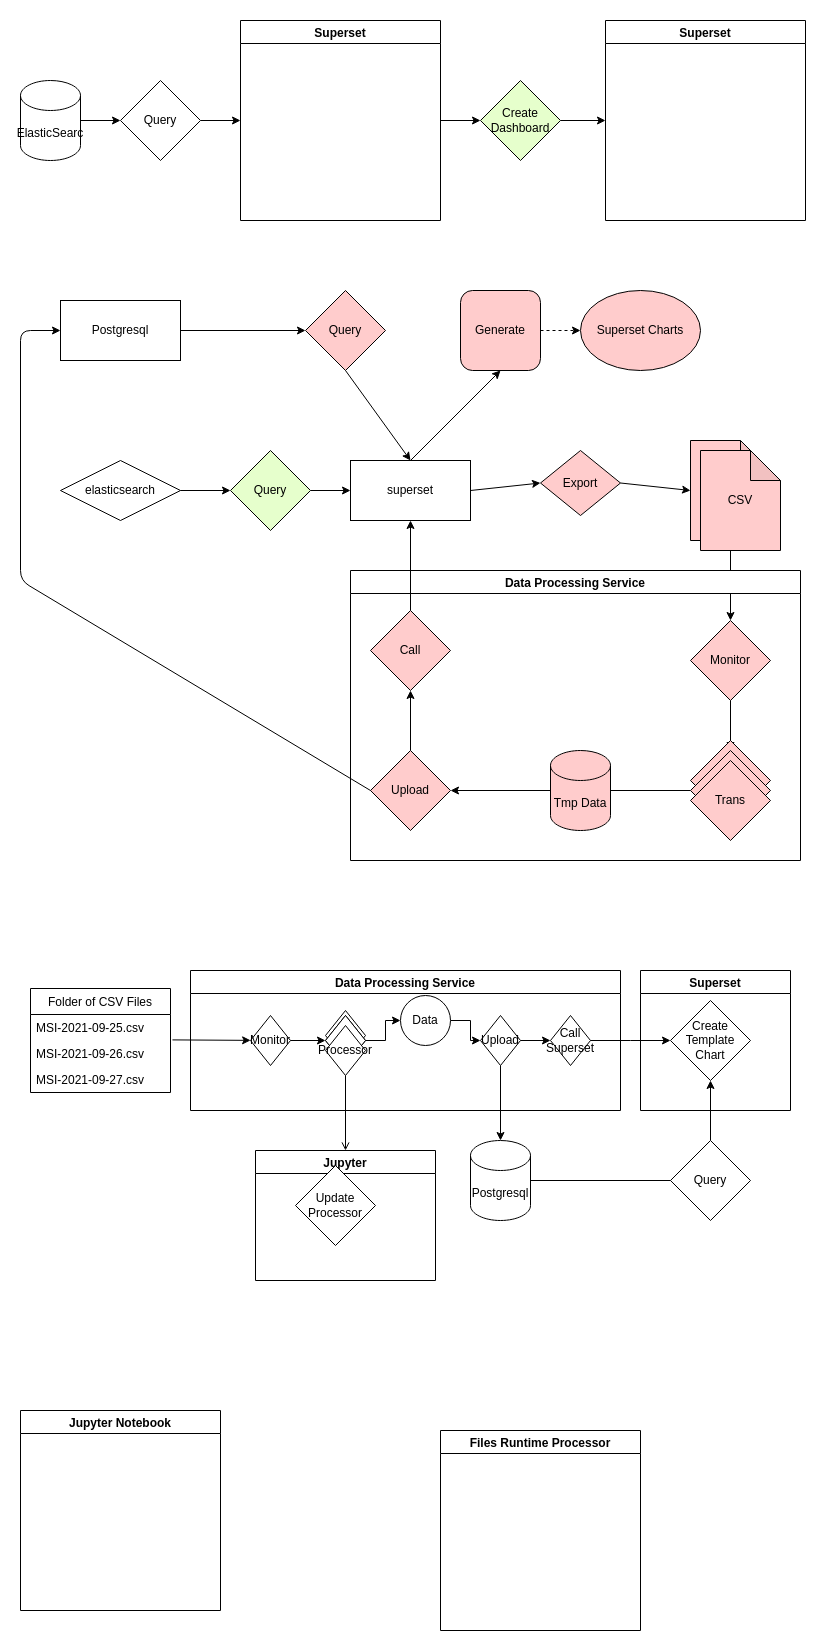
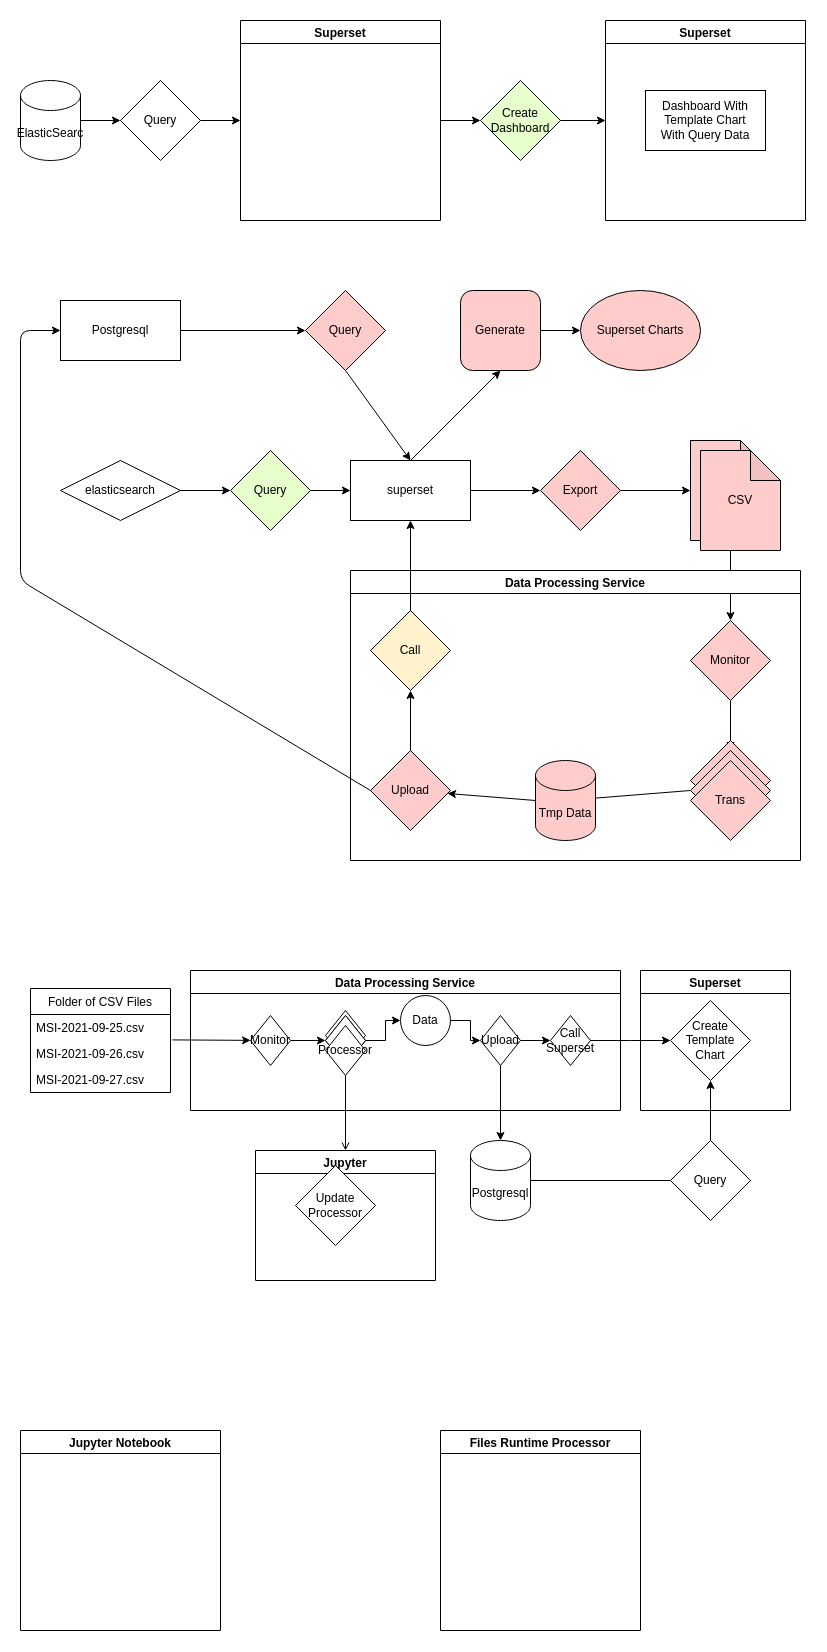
none -> (706, 121)
(557, 331) -> (557, 331)
(581, 483) -> (581, 491)
(411, 651) -> (411, 651)
(581, 791) -> (566, 801)
(121, 1511) -> (121, 1531)
